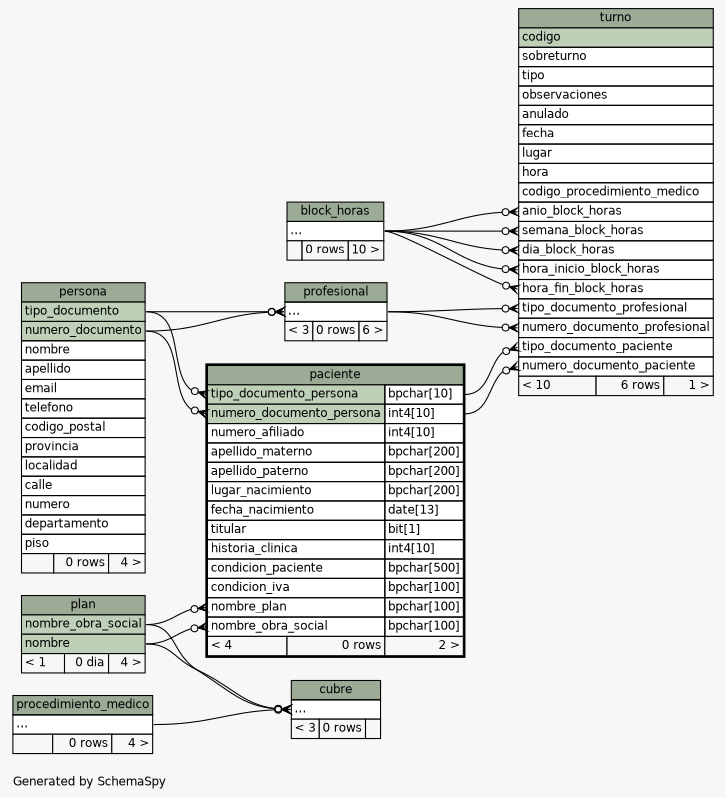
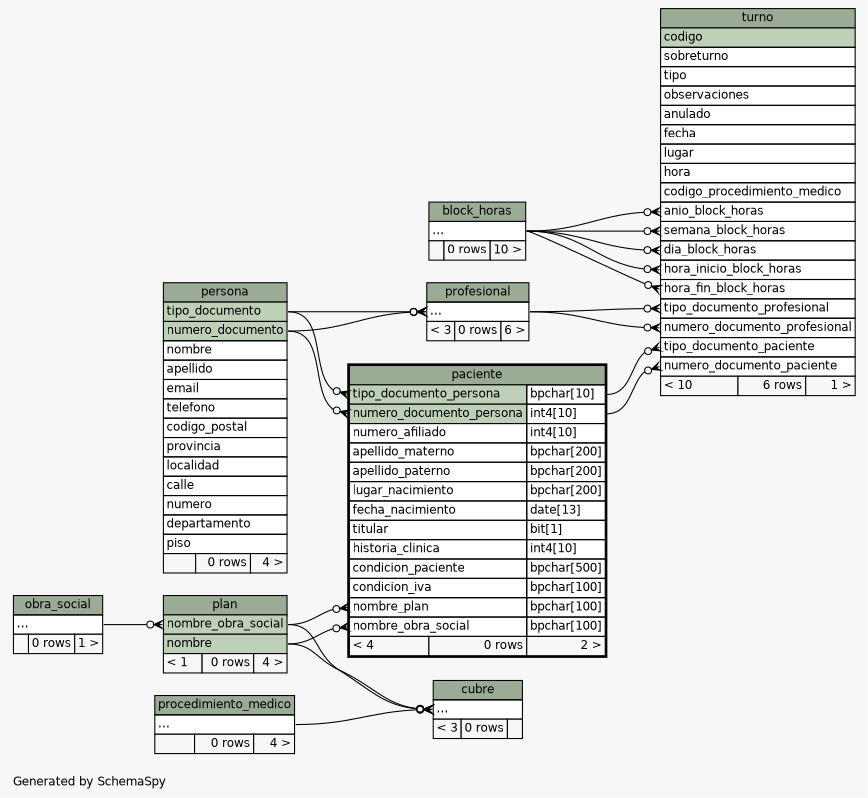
none -> (58, 625)
(90, 663) -> (231, 663)
